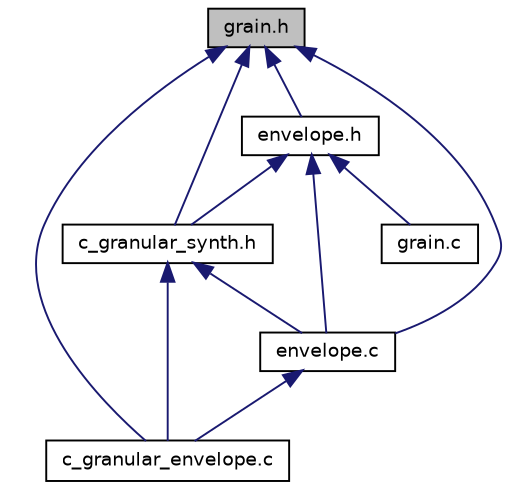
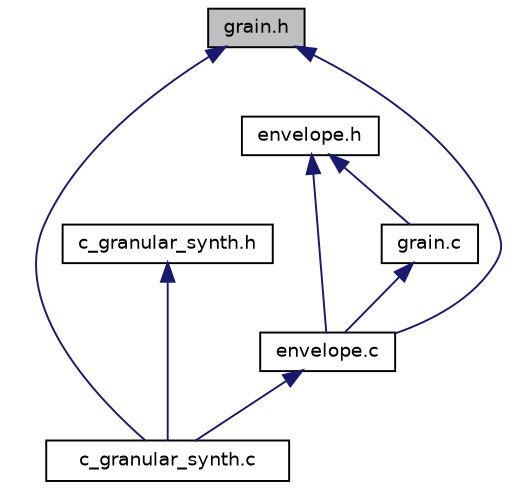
(288, 91) -> none
(208, 145) -> none
(231, 195) -> none
(256, 303) -> (372, 305)
(168, 461) -> (168, 461)
